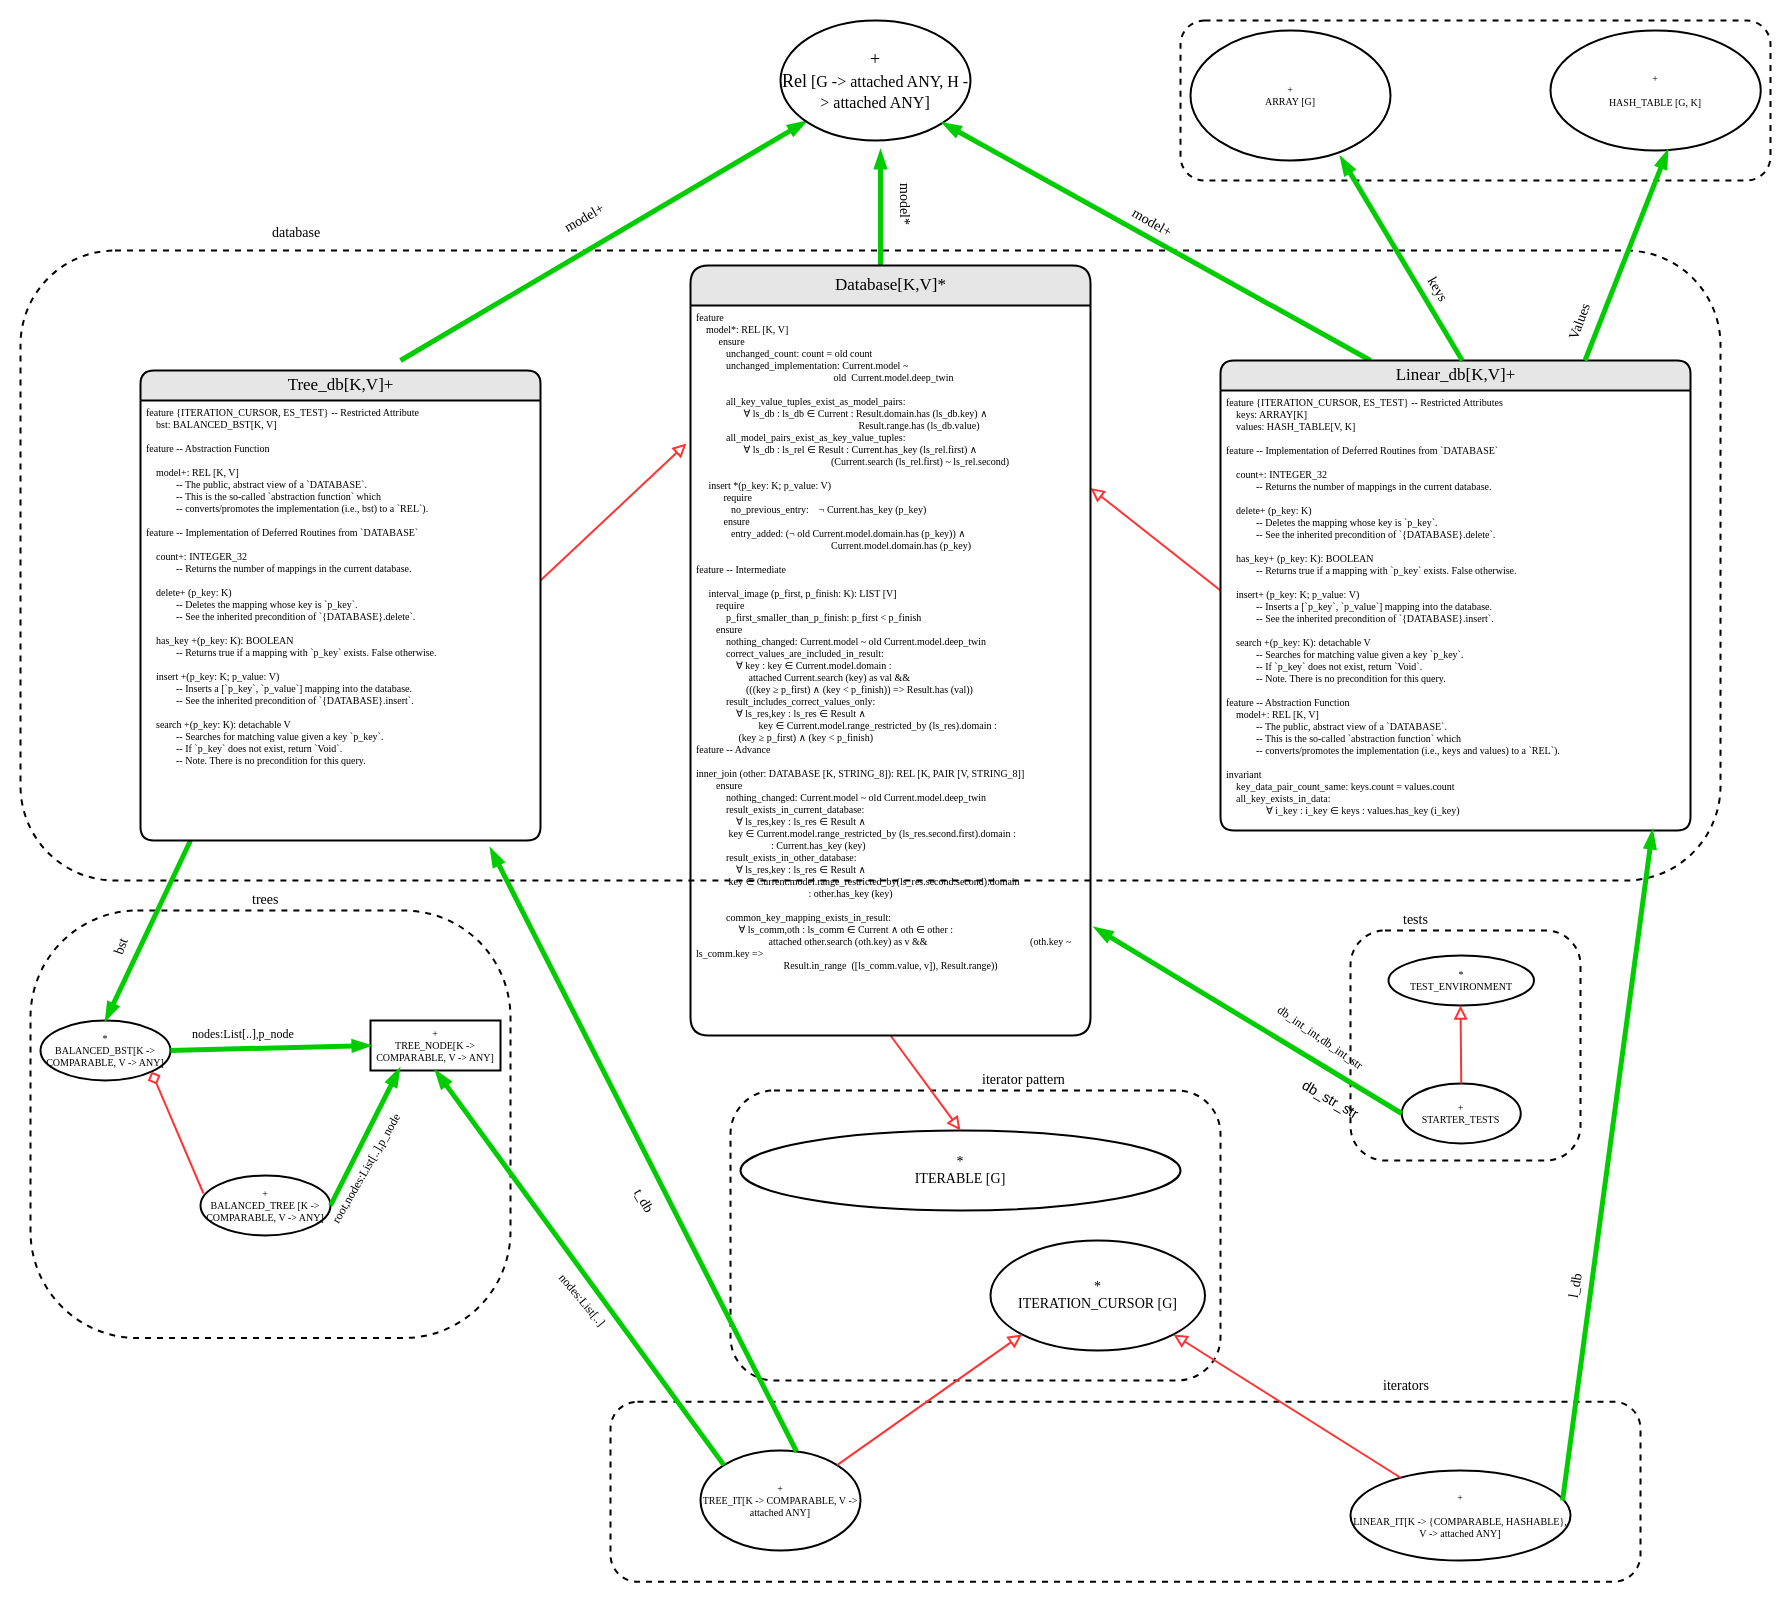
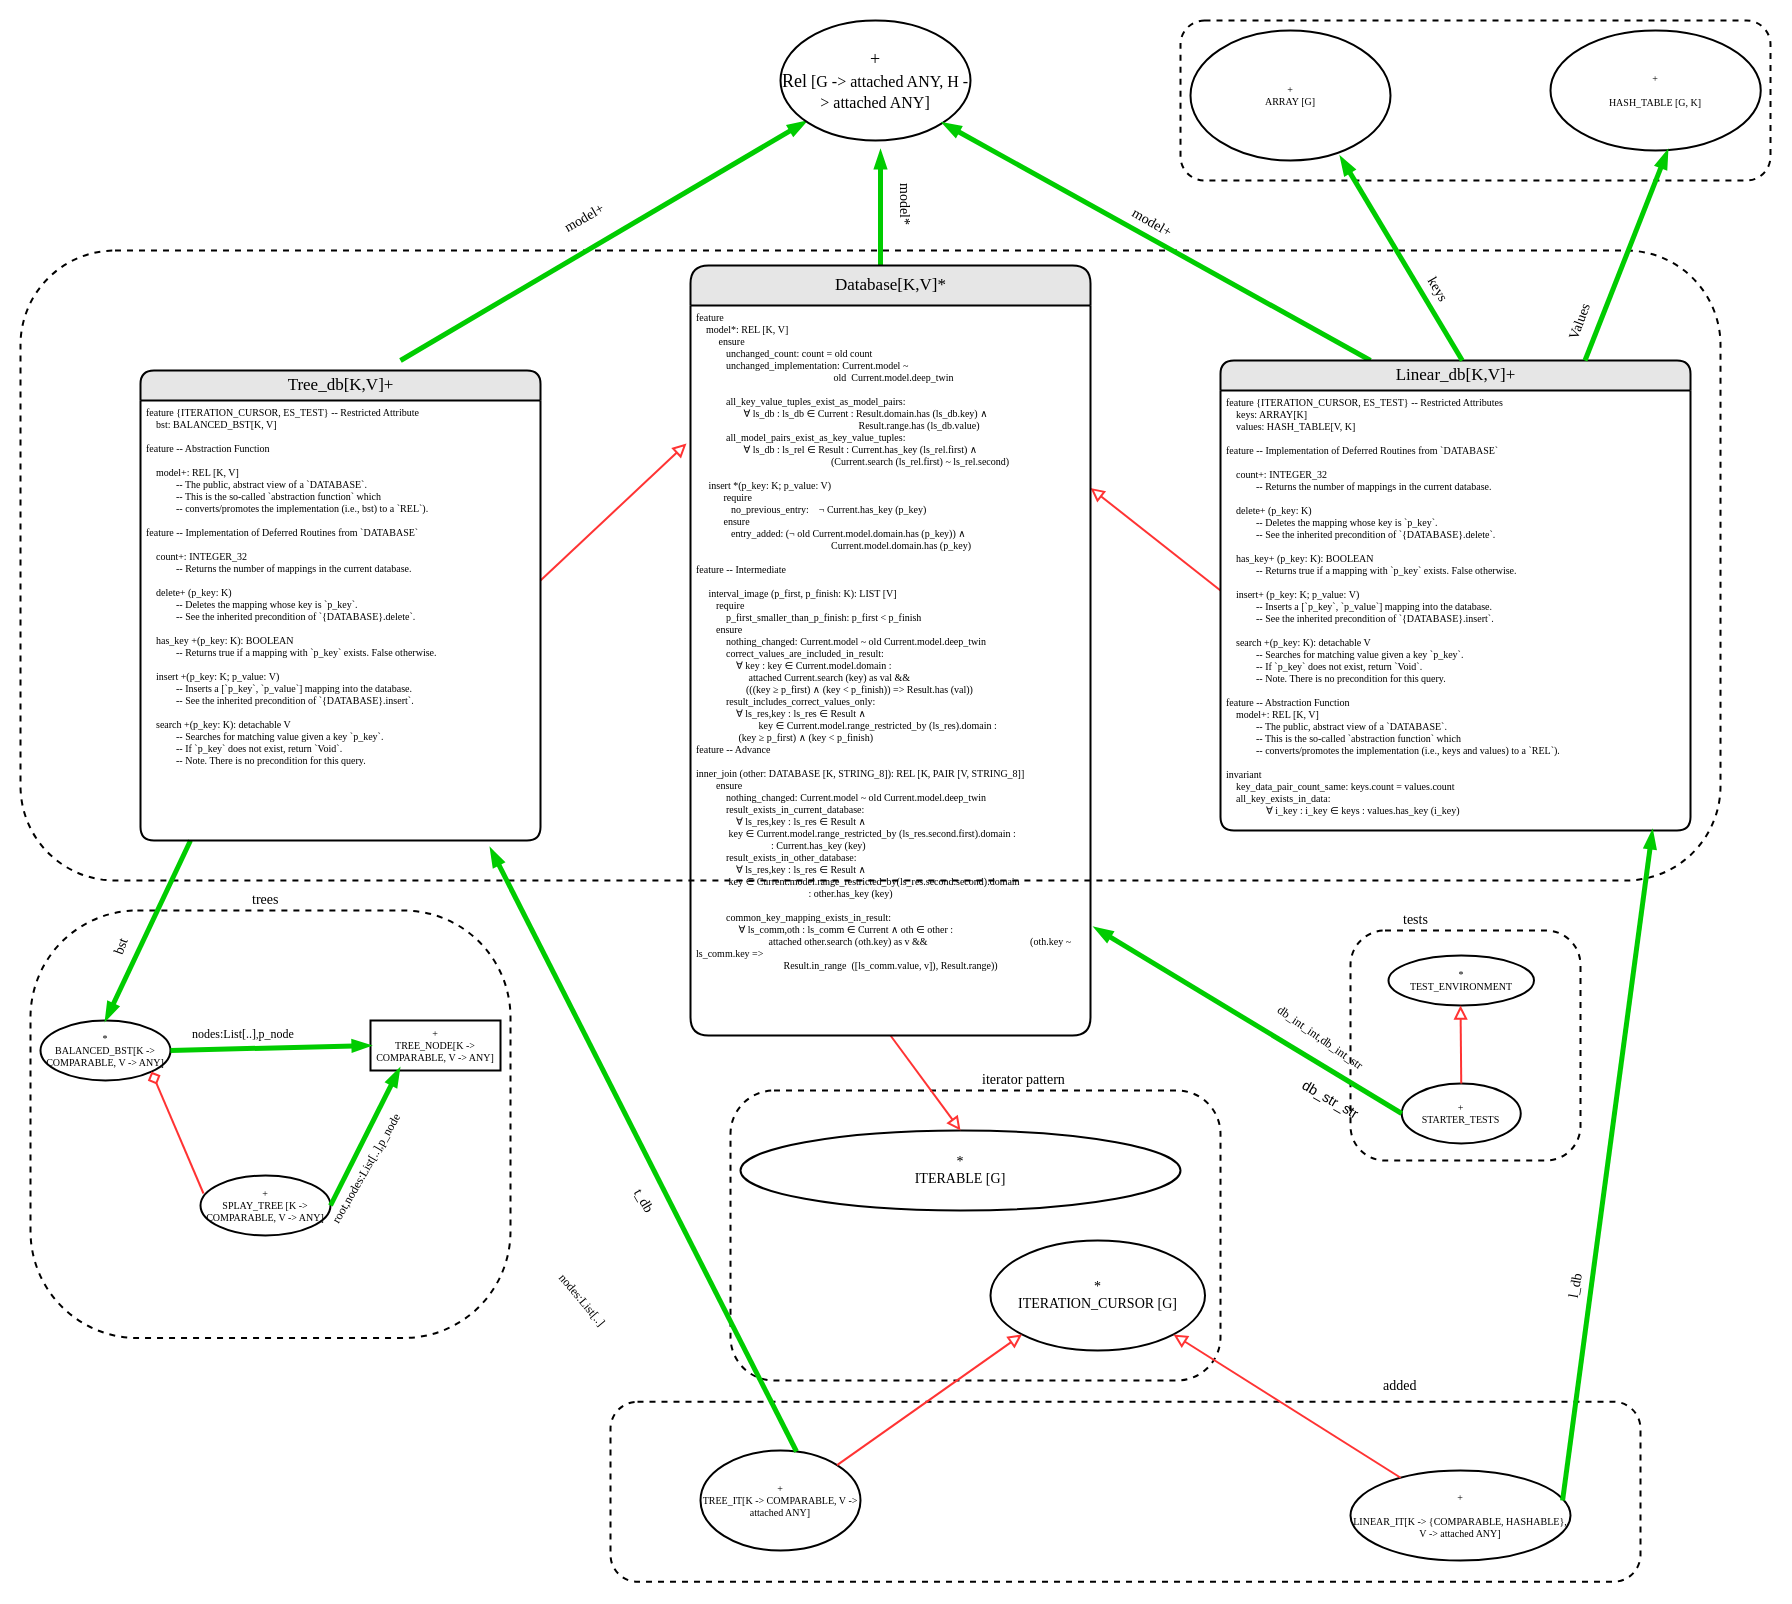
(341, 231) -> none
(266, 1206) -> (266, 1206)
(585, 1275) -> none
(1407, 1385) -> (1398, 1385)
